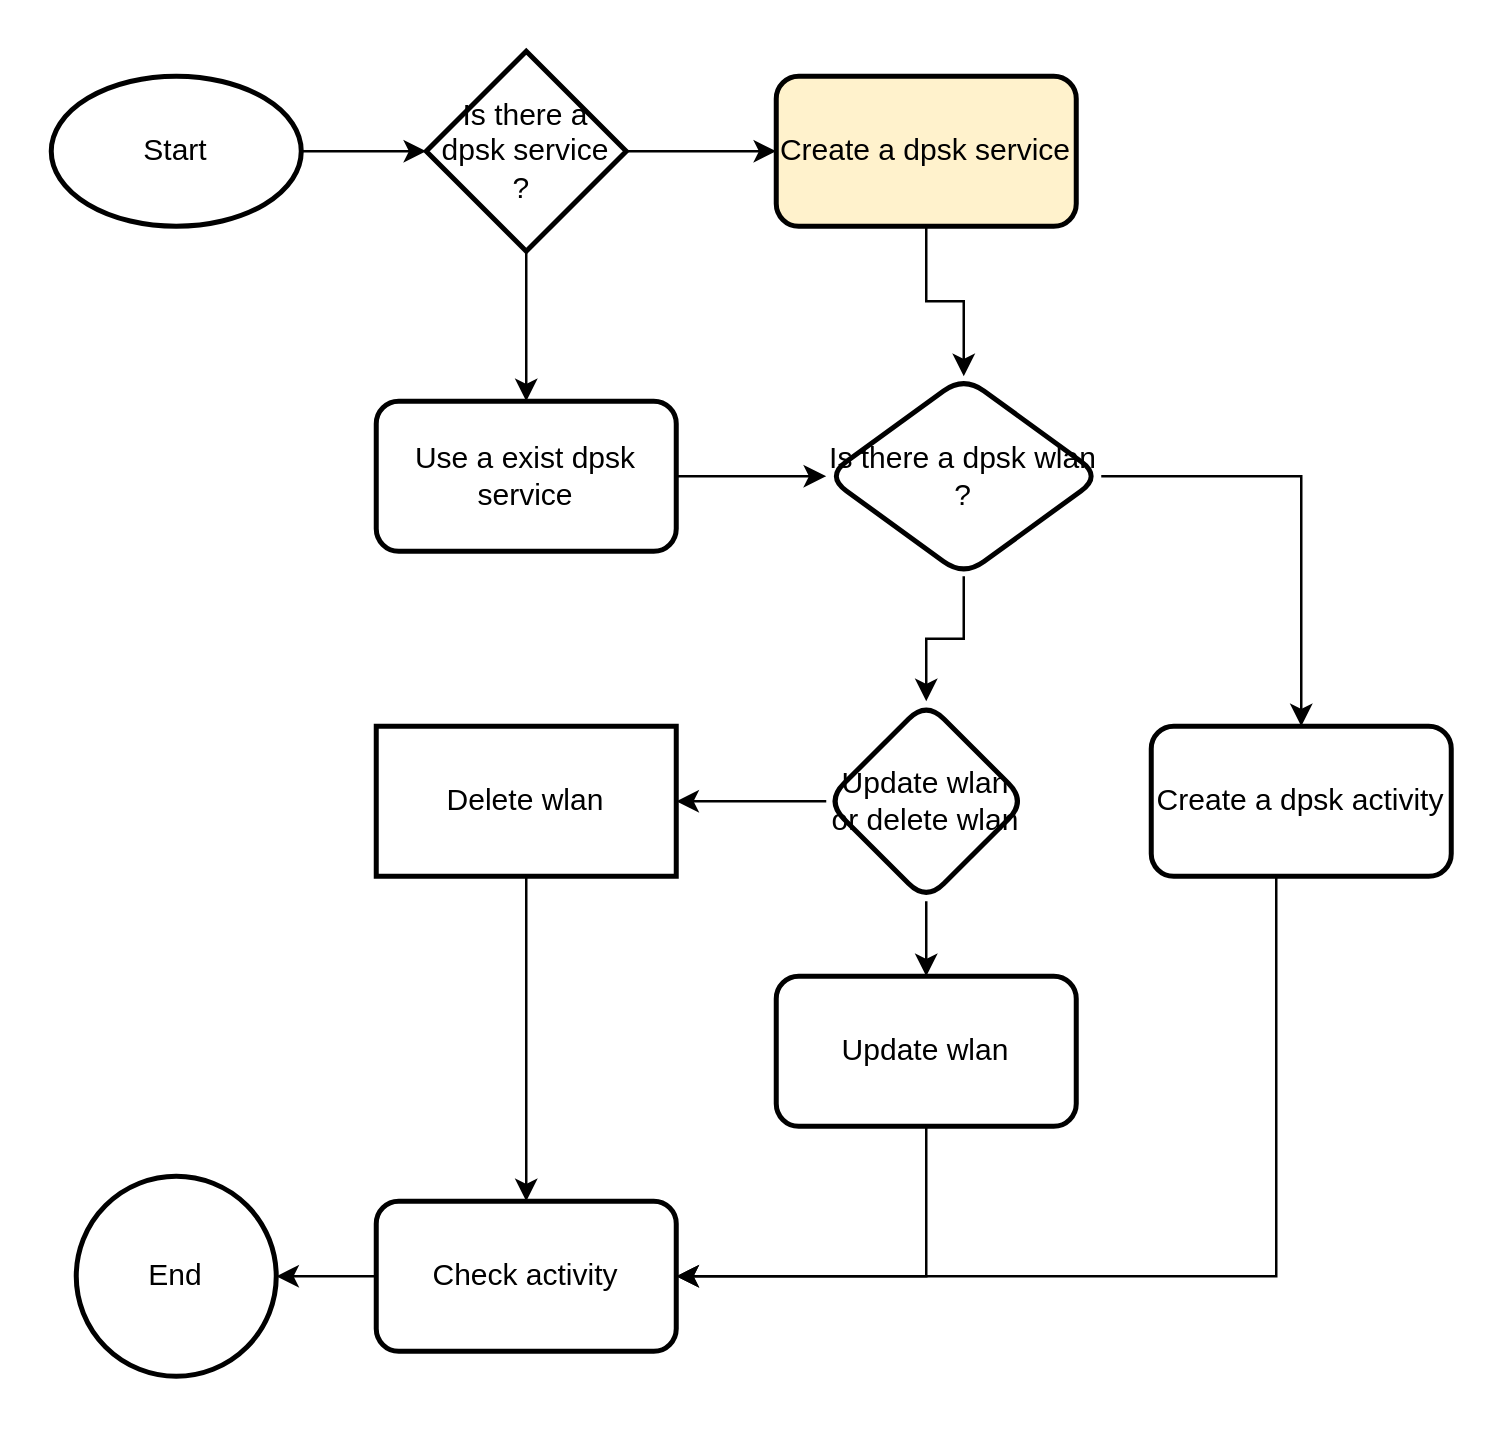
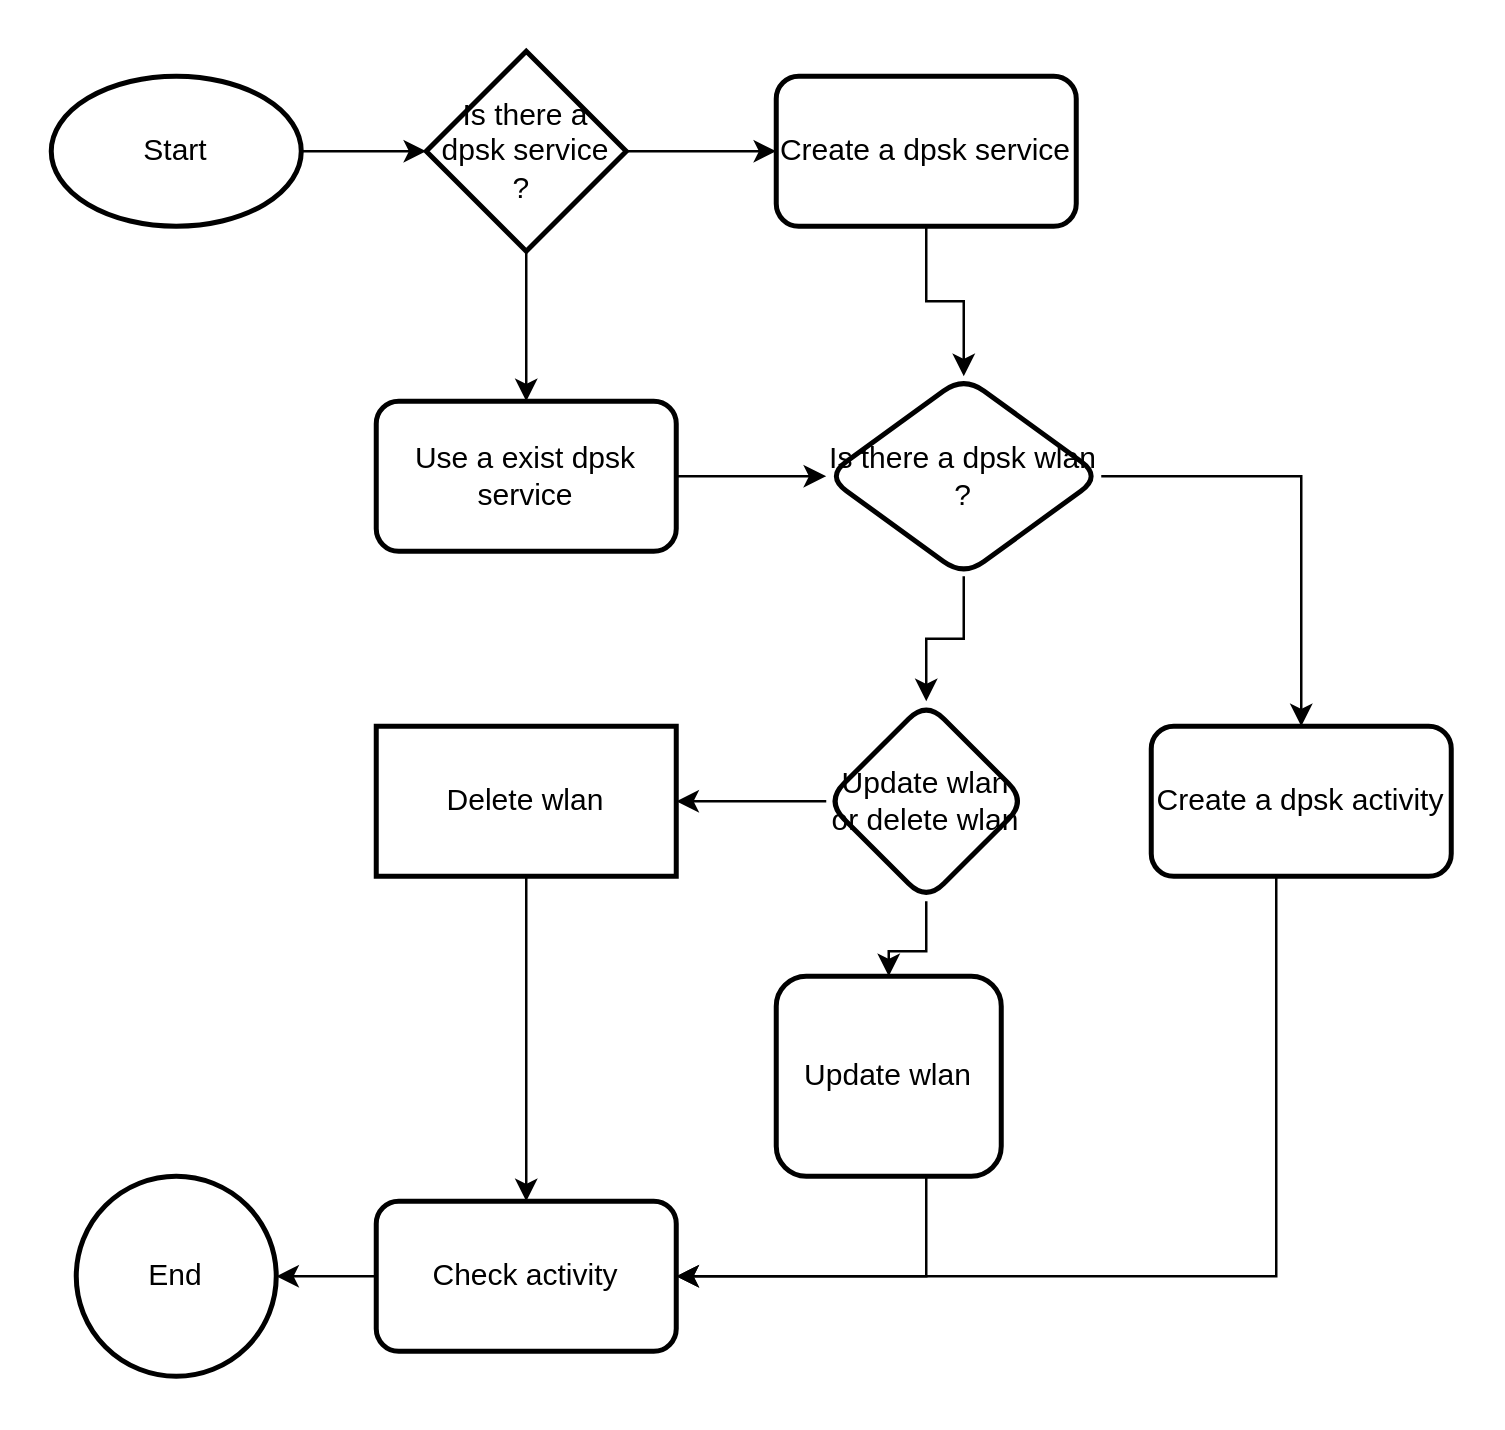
(926, 151) -> (926, 151)
(926, 1051) -> (889, 1076)
